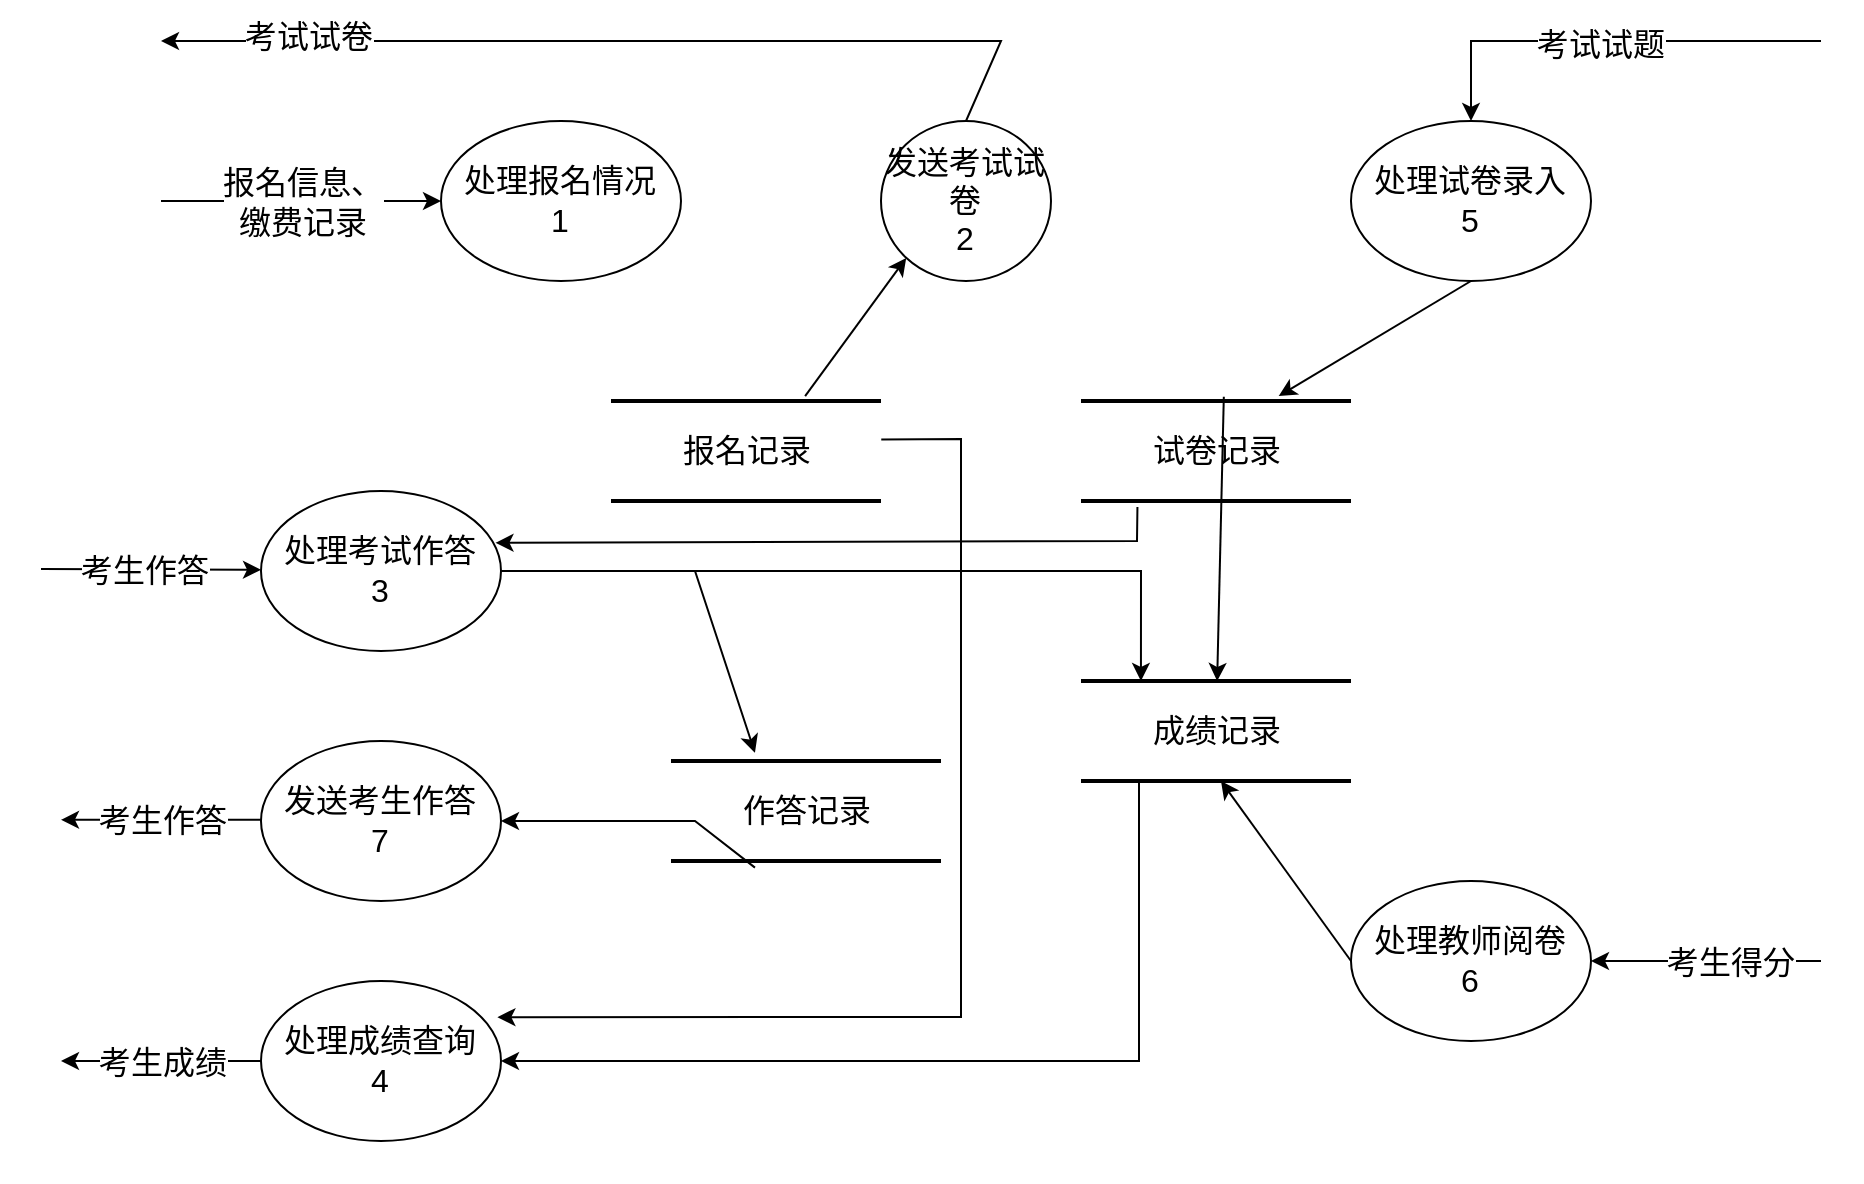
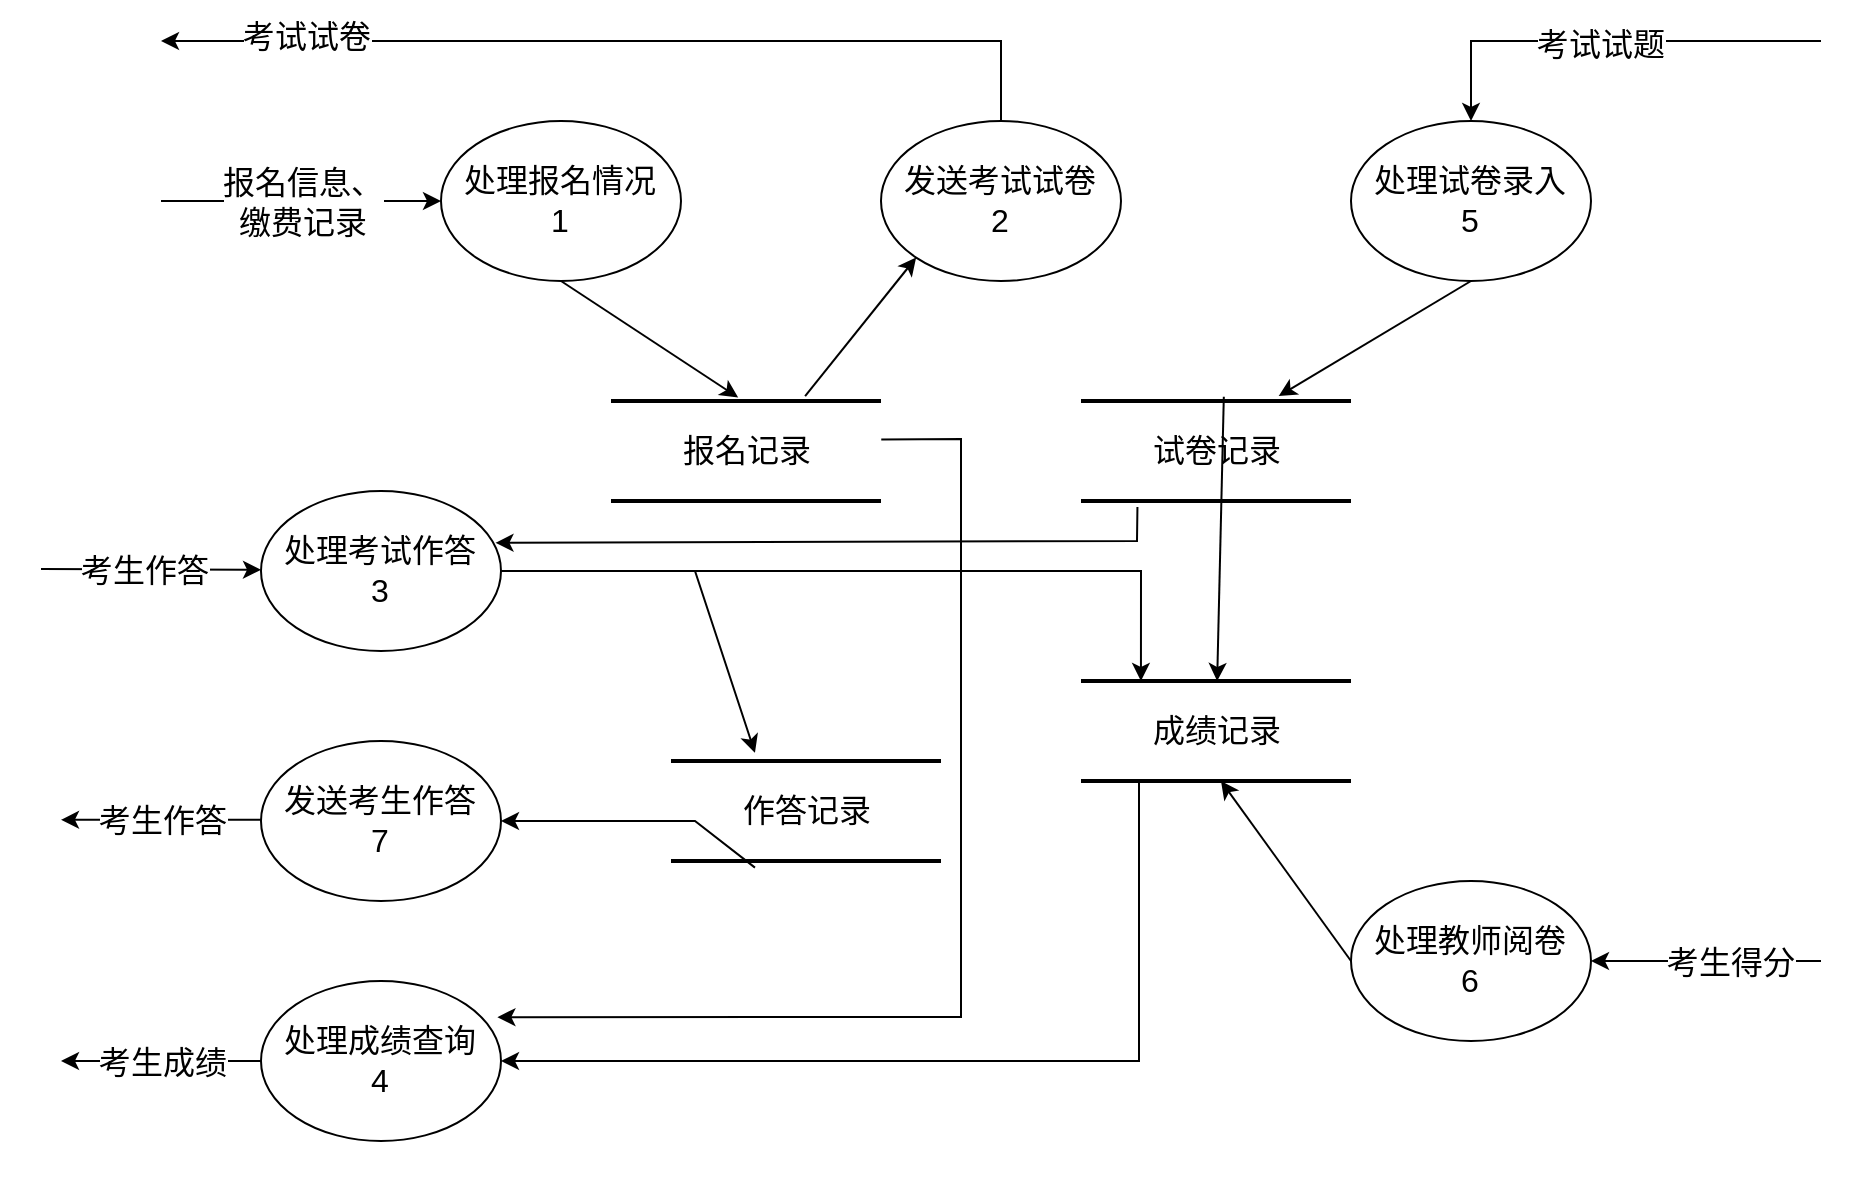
(966, 201) -> (1001, 201)
none -> (644, 335)
